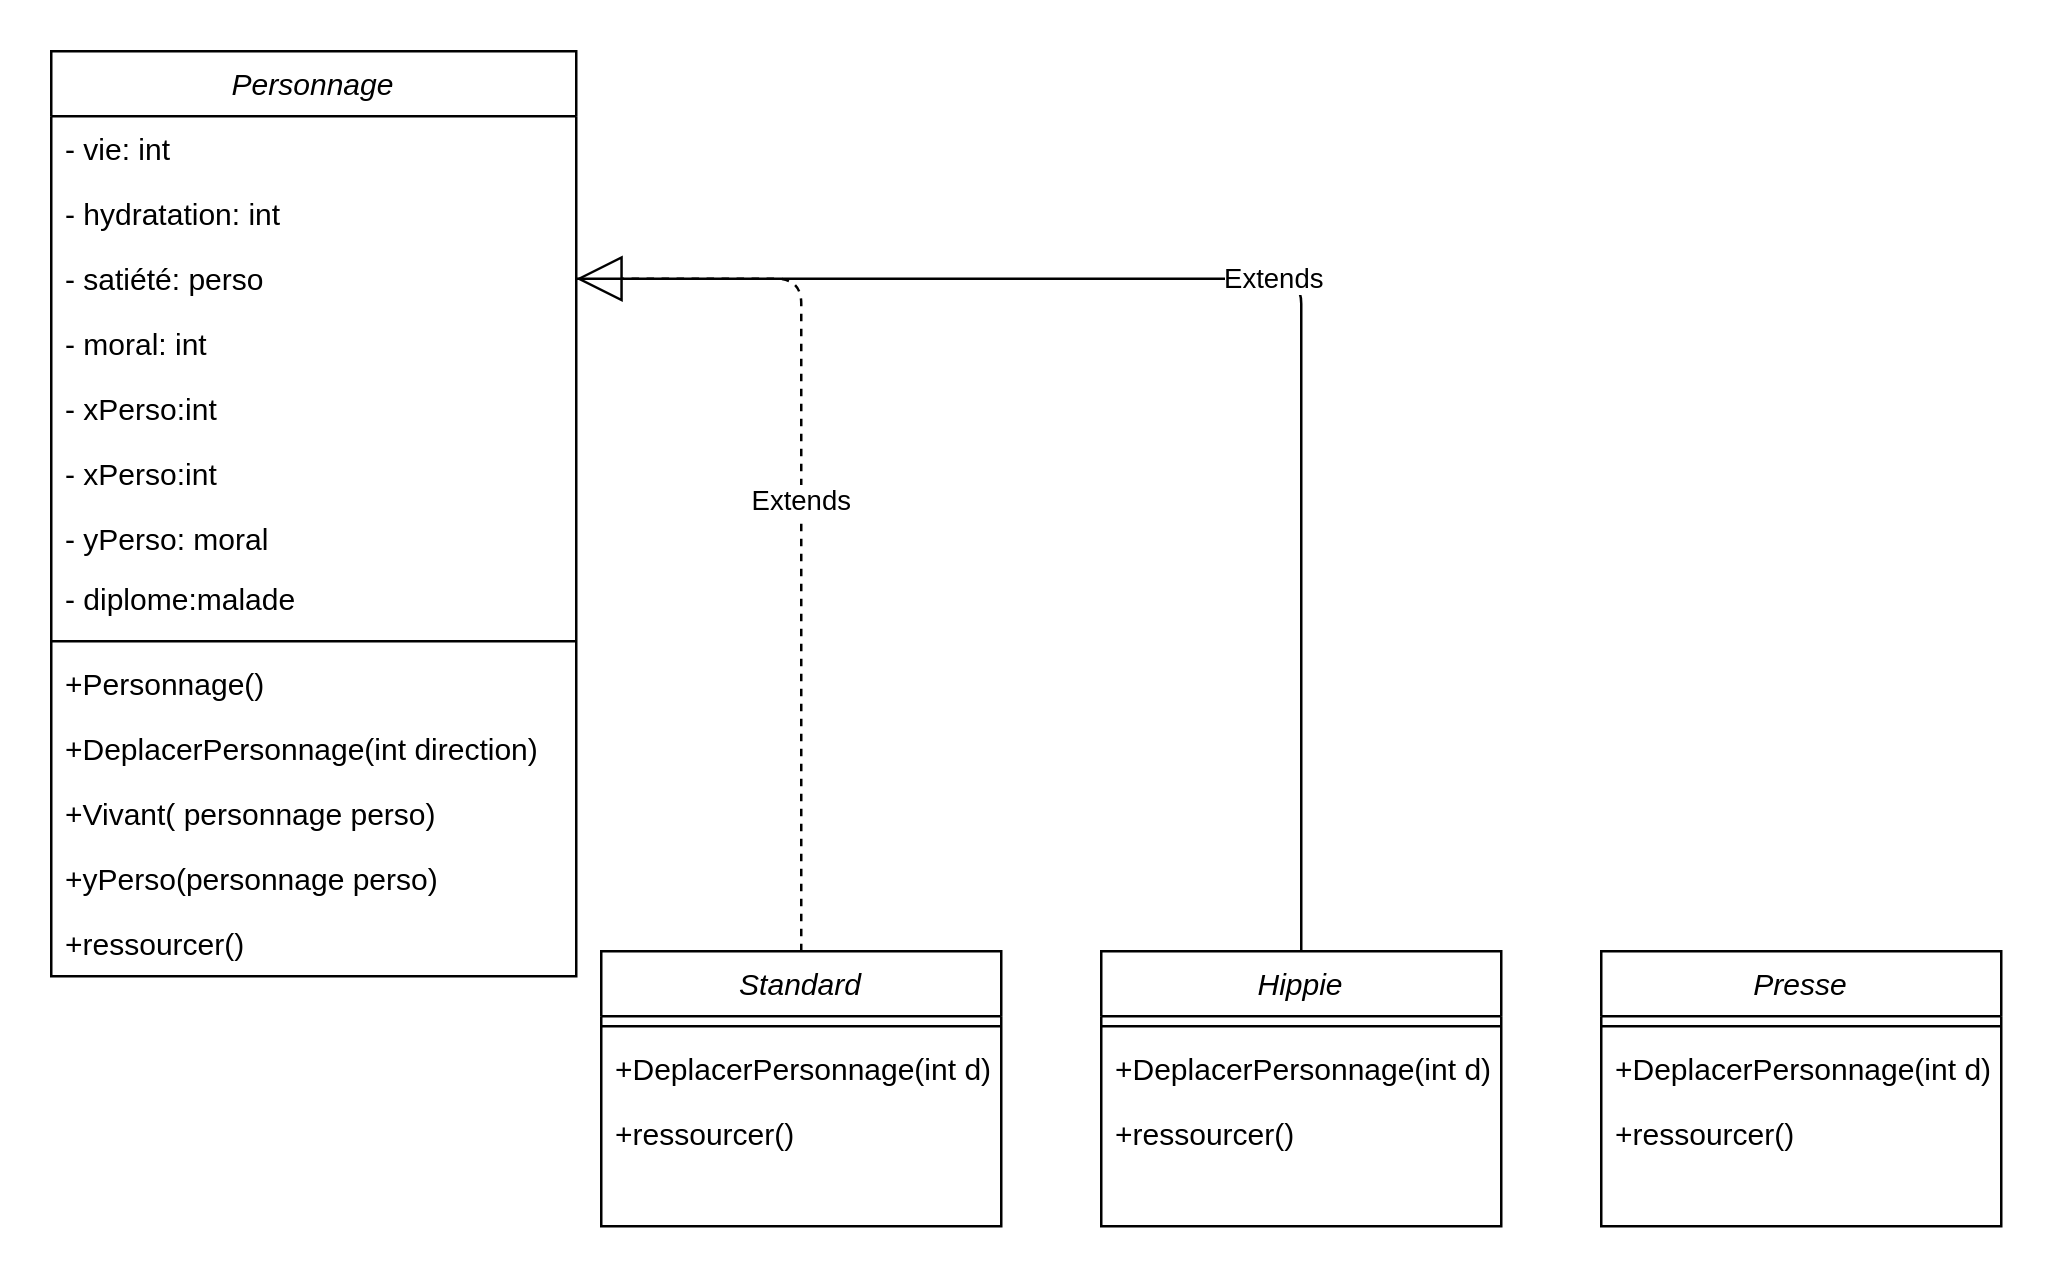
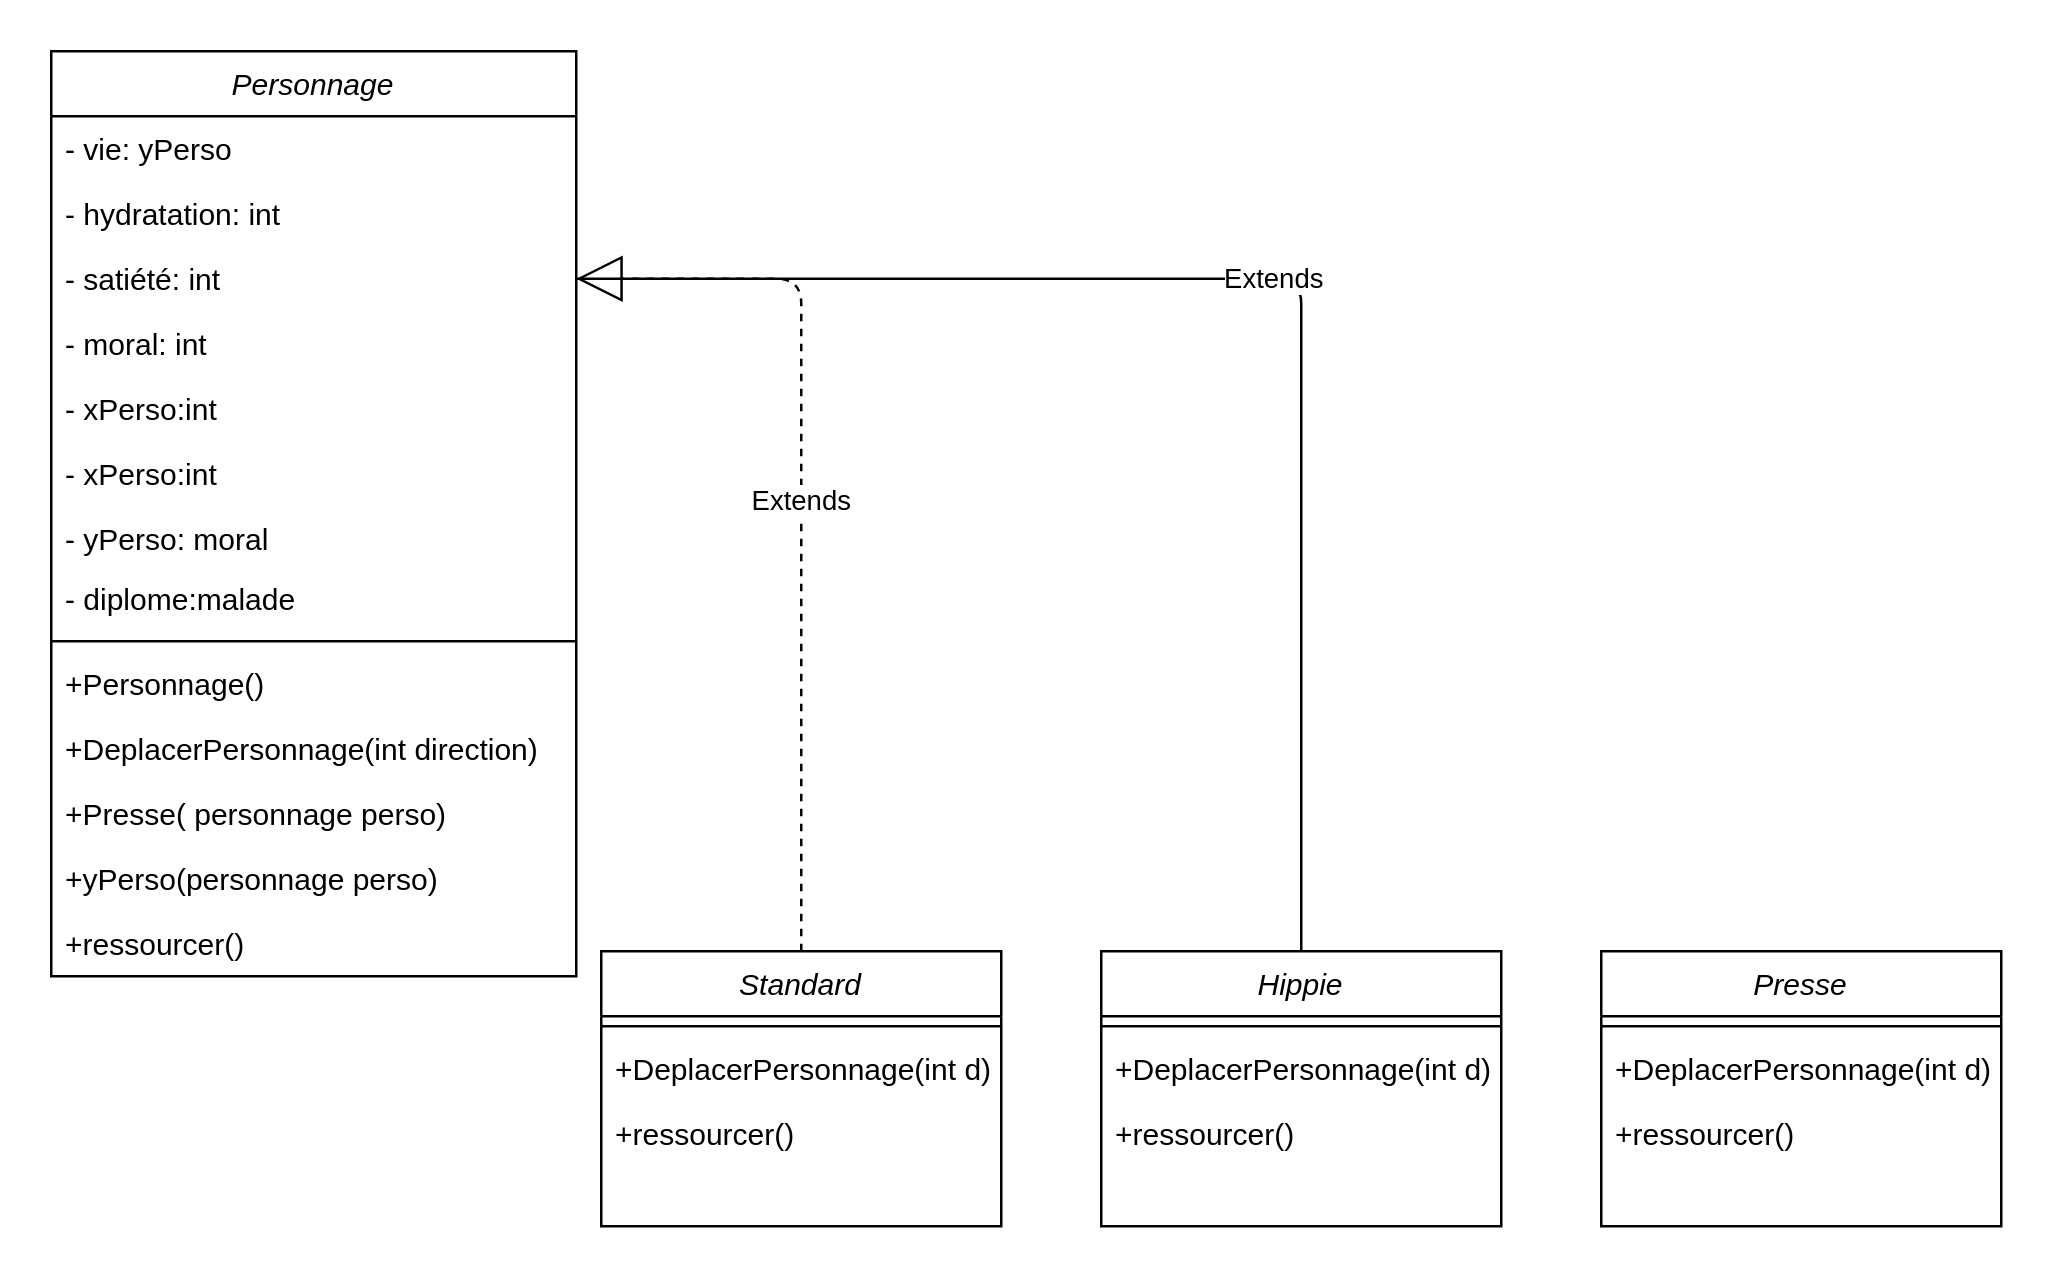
(130, 150) -> (159, 150)
(184, 280) -> (163, 280)
(272, 815) -> (276, 815)
